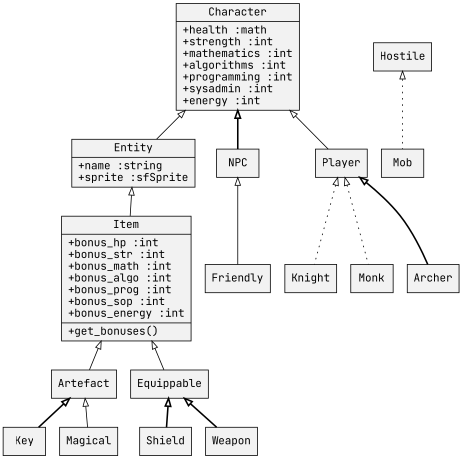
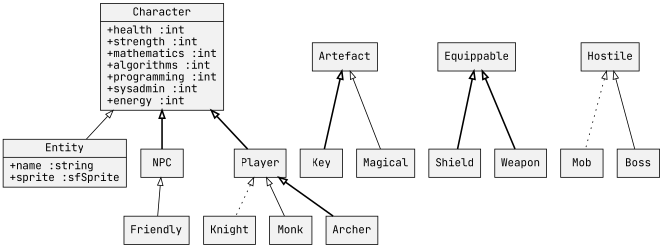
(225, 30) -> (146, 30)
(312, 133) -> (232, 133)
none -> (638, 163)
(358, 225) -> (277, 200)
(126, 279) -> none
